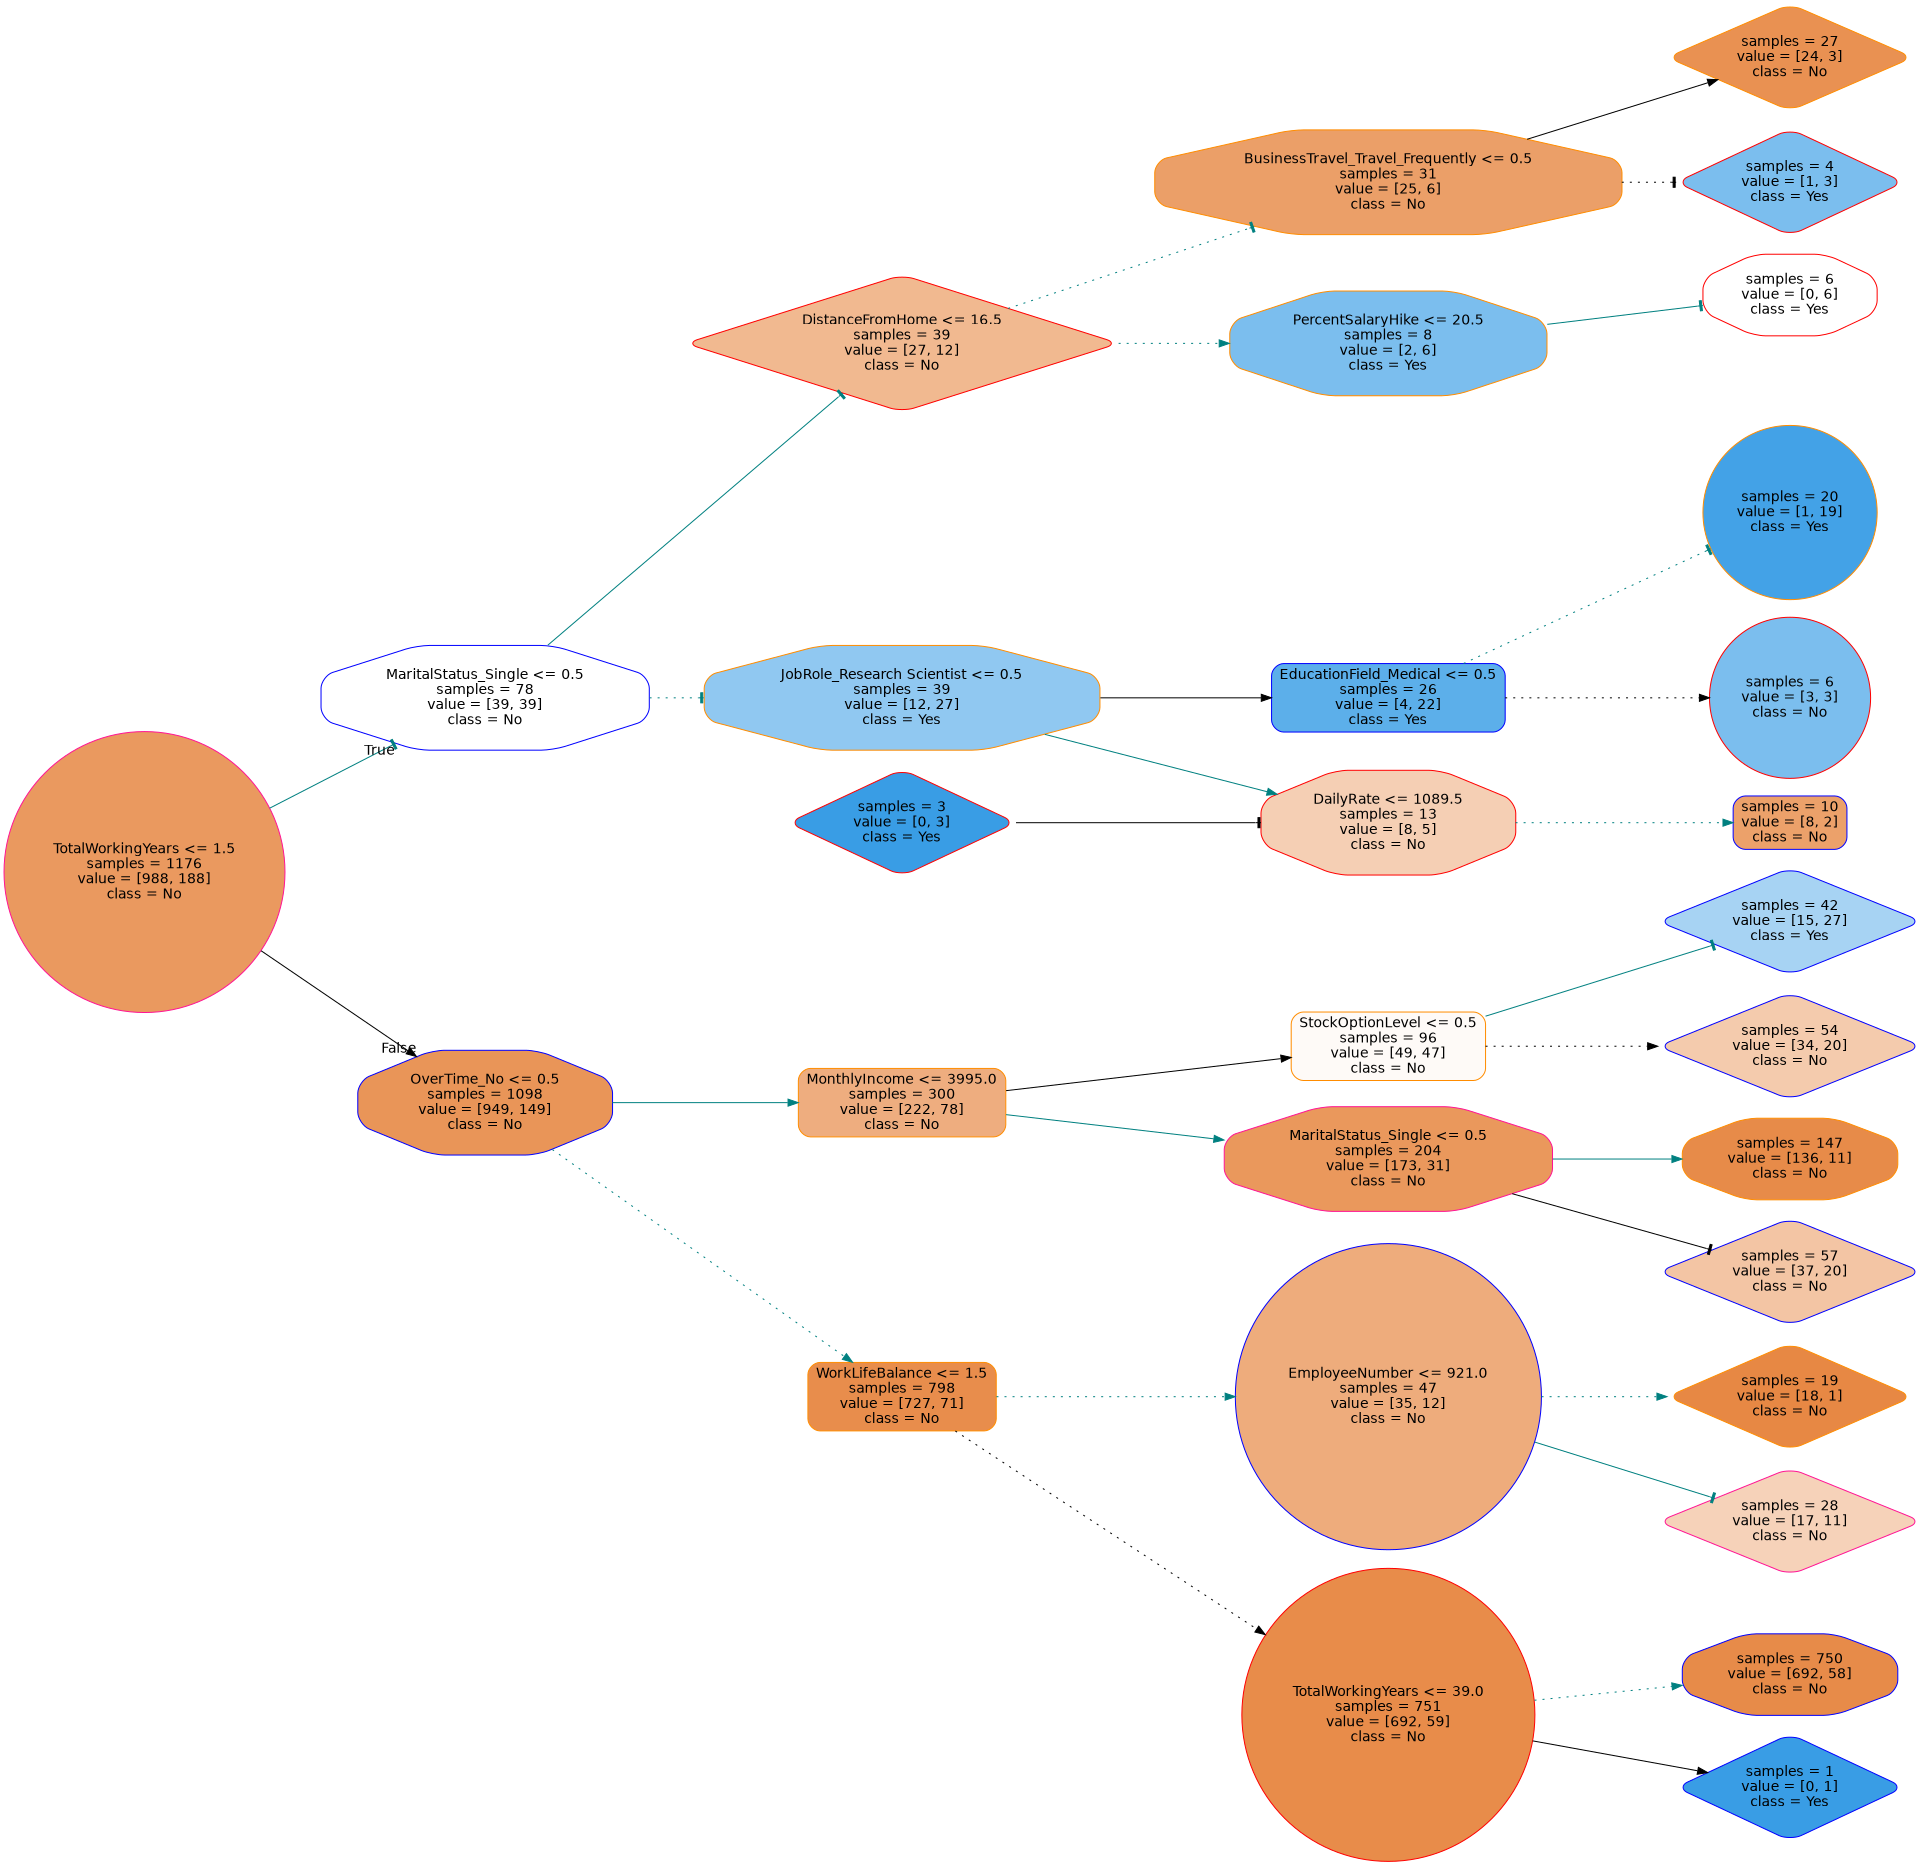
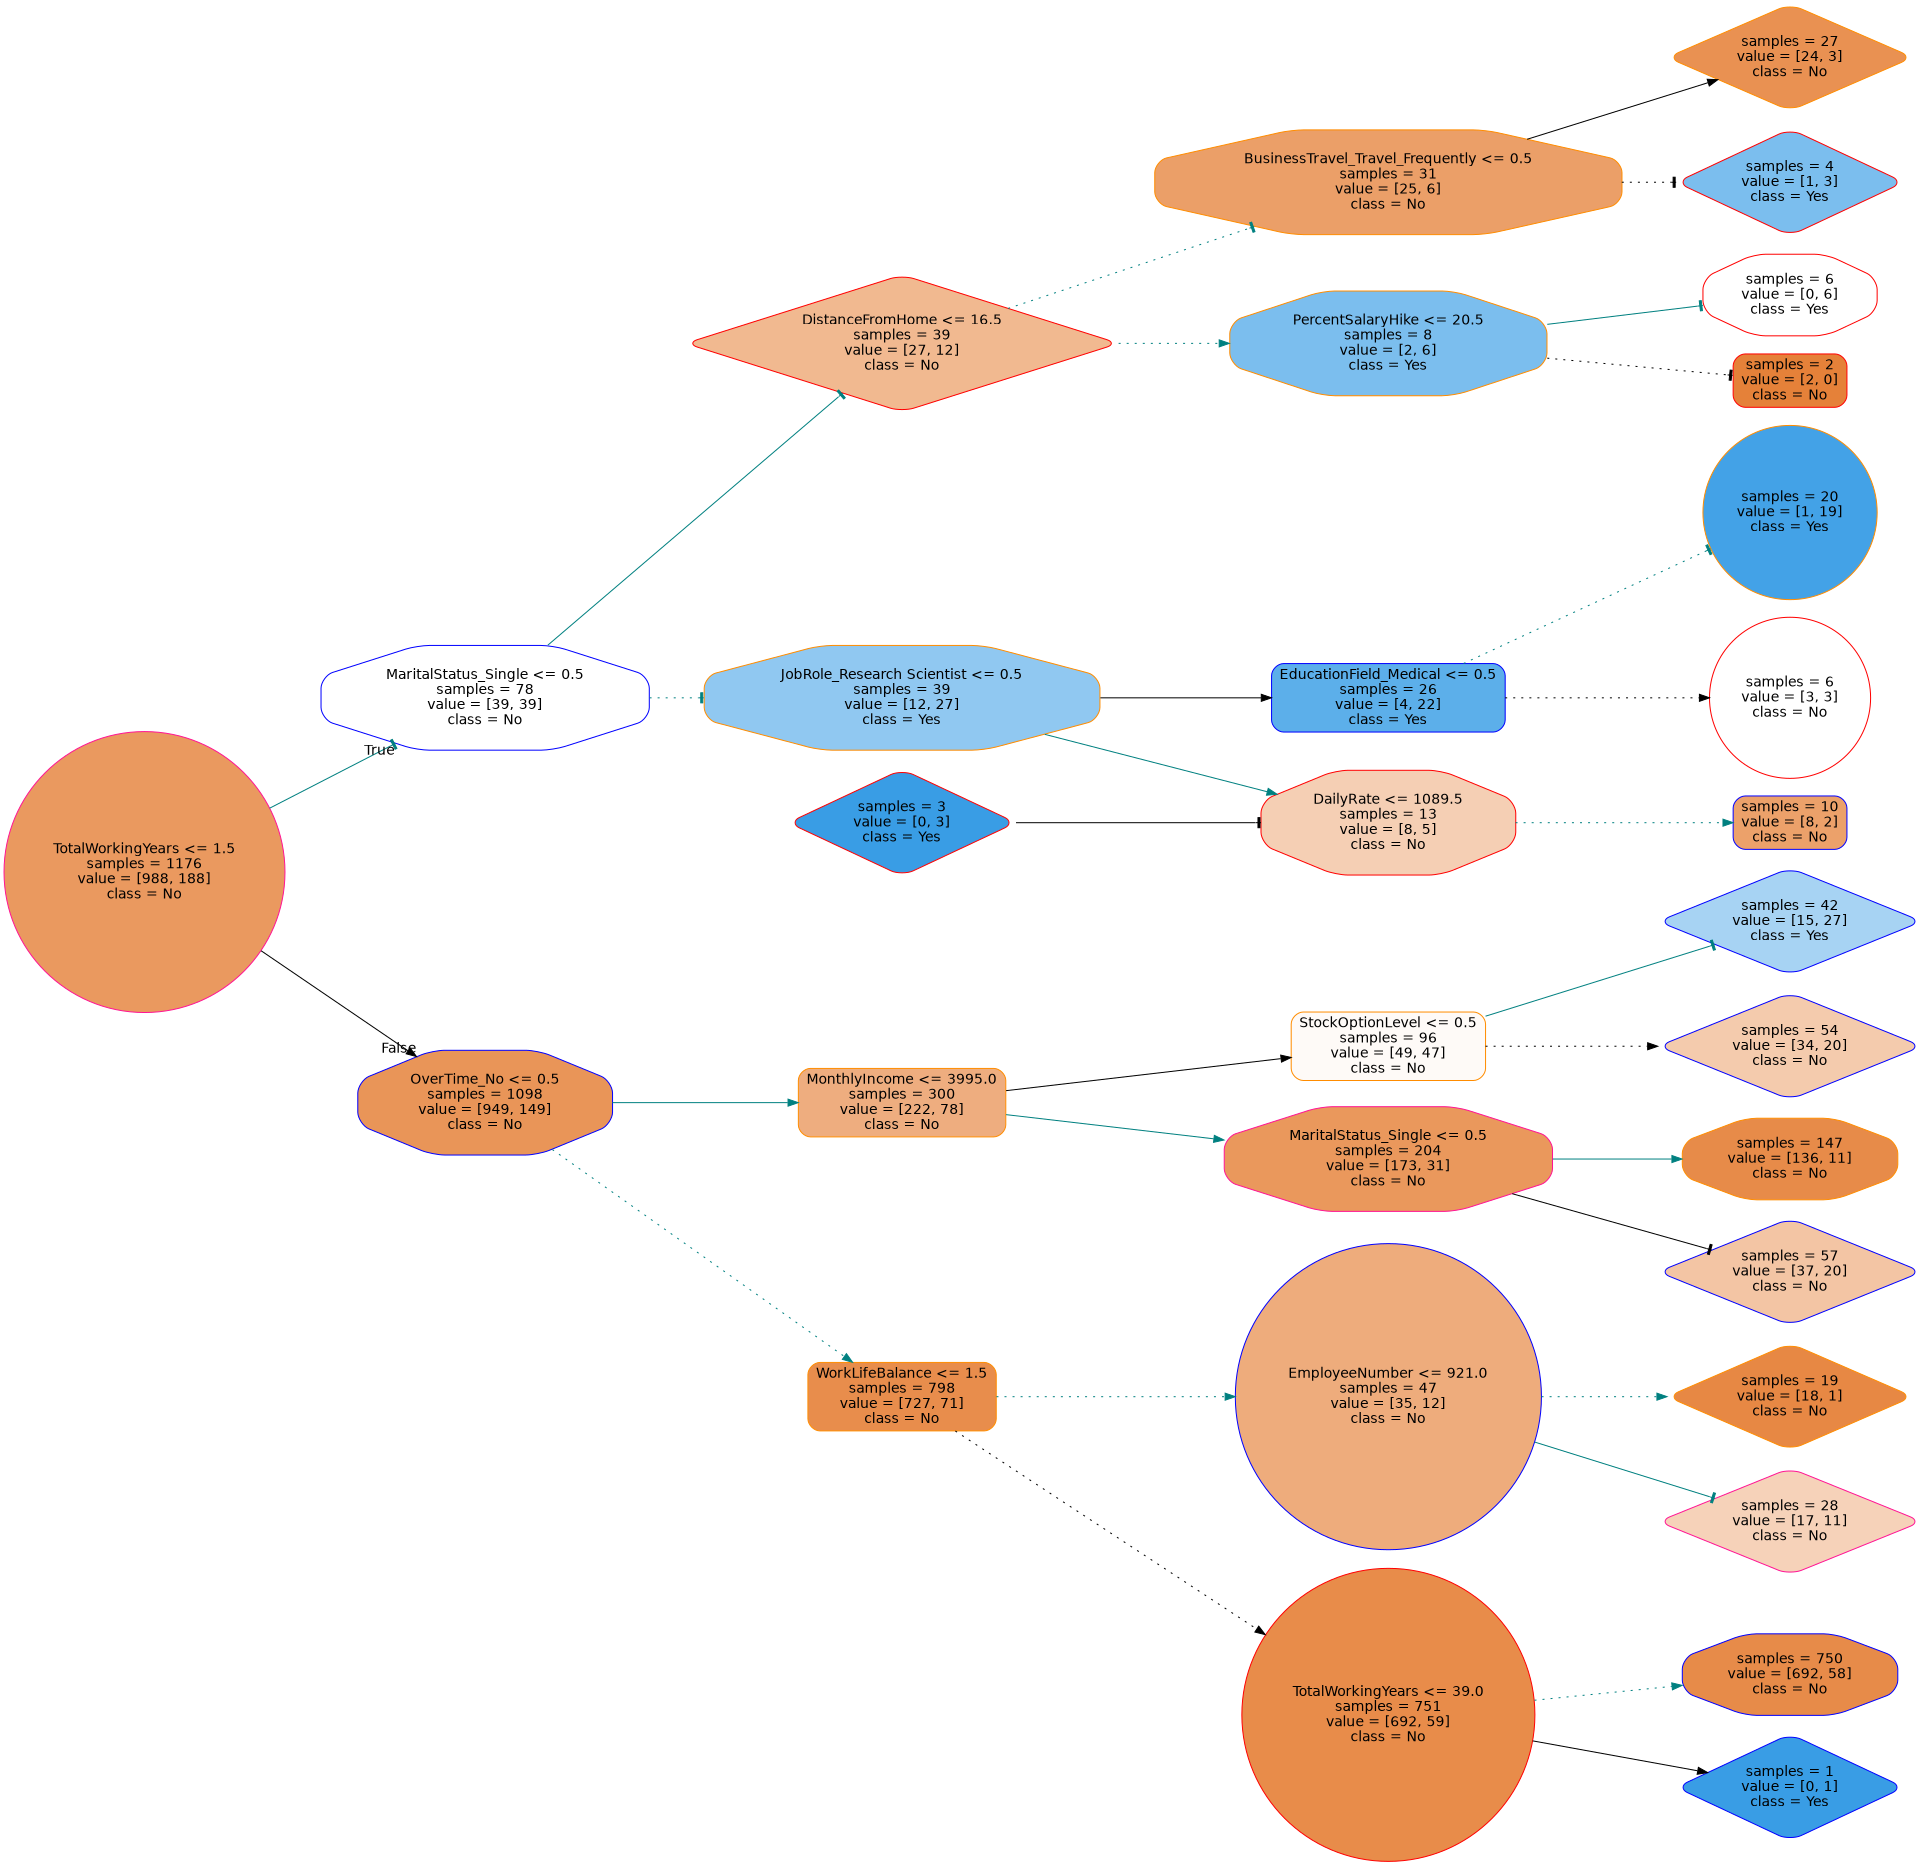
none -> (1790, 381)
(1790, 698) -> (1790, 698)
